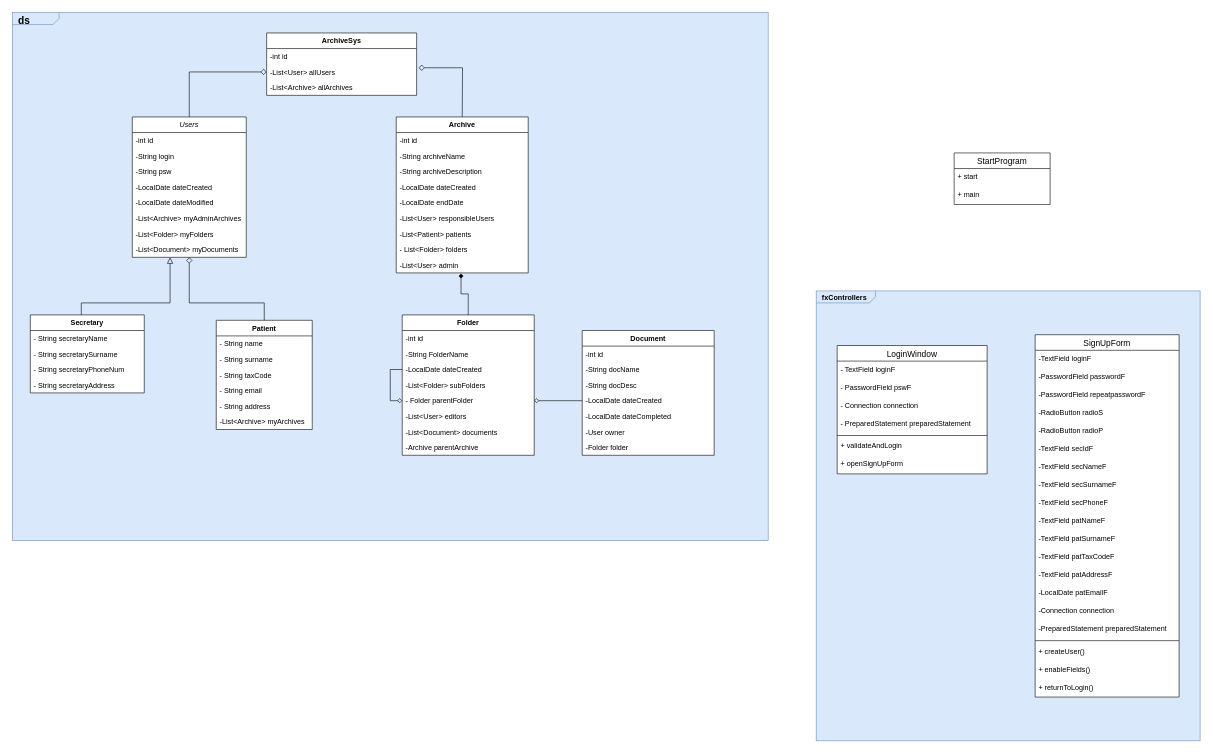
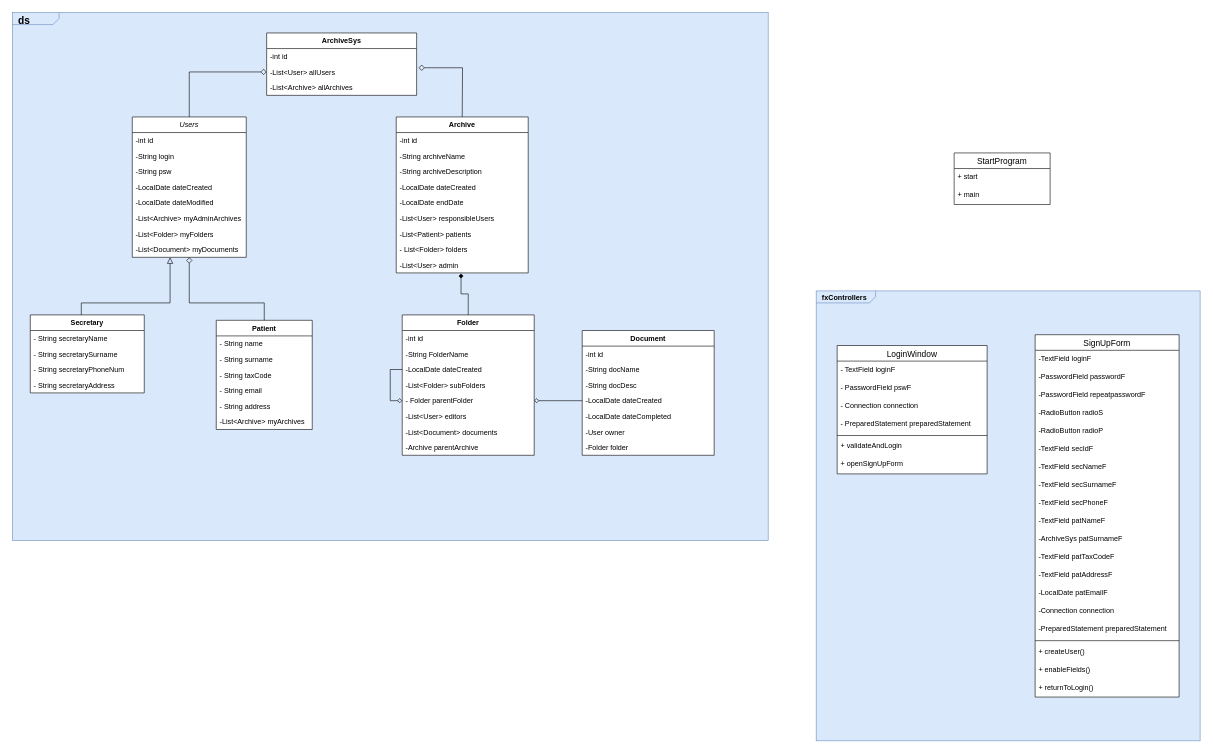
(1080, 538) -> (1083, 538)
